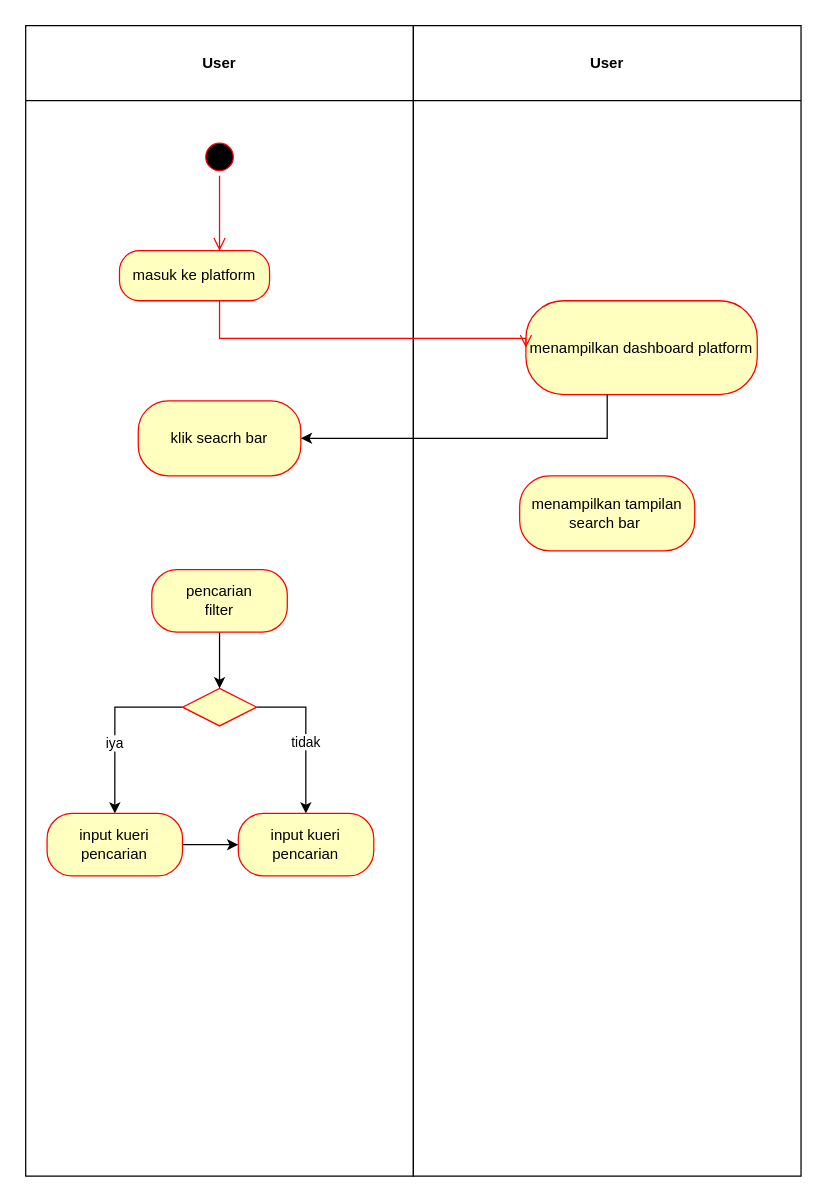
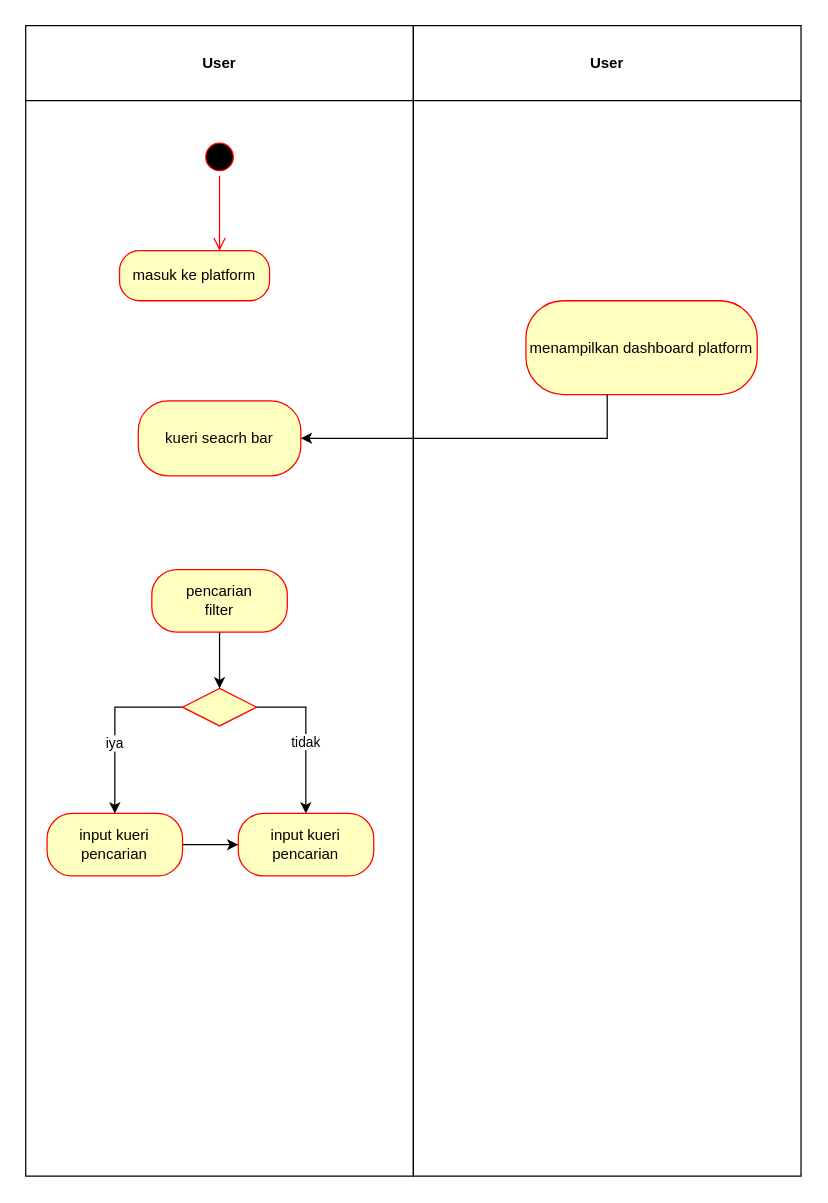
(356, 338) -> none
(219, 438) -> (219, 438)
(607, 513) -> none
